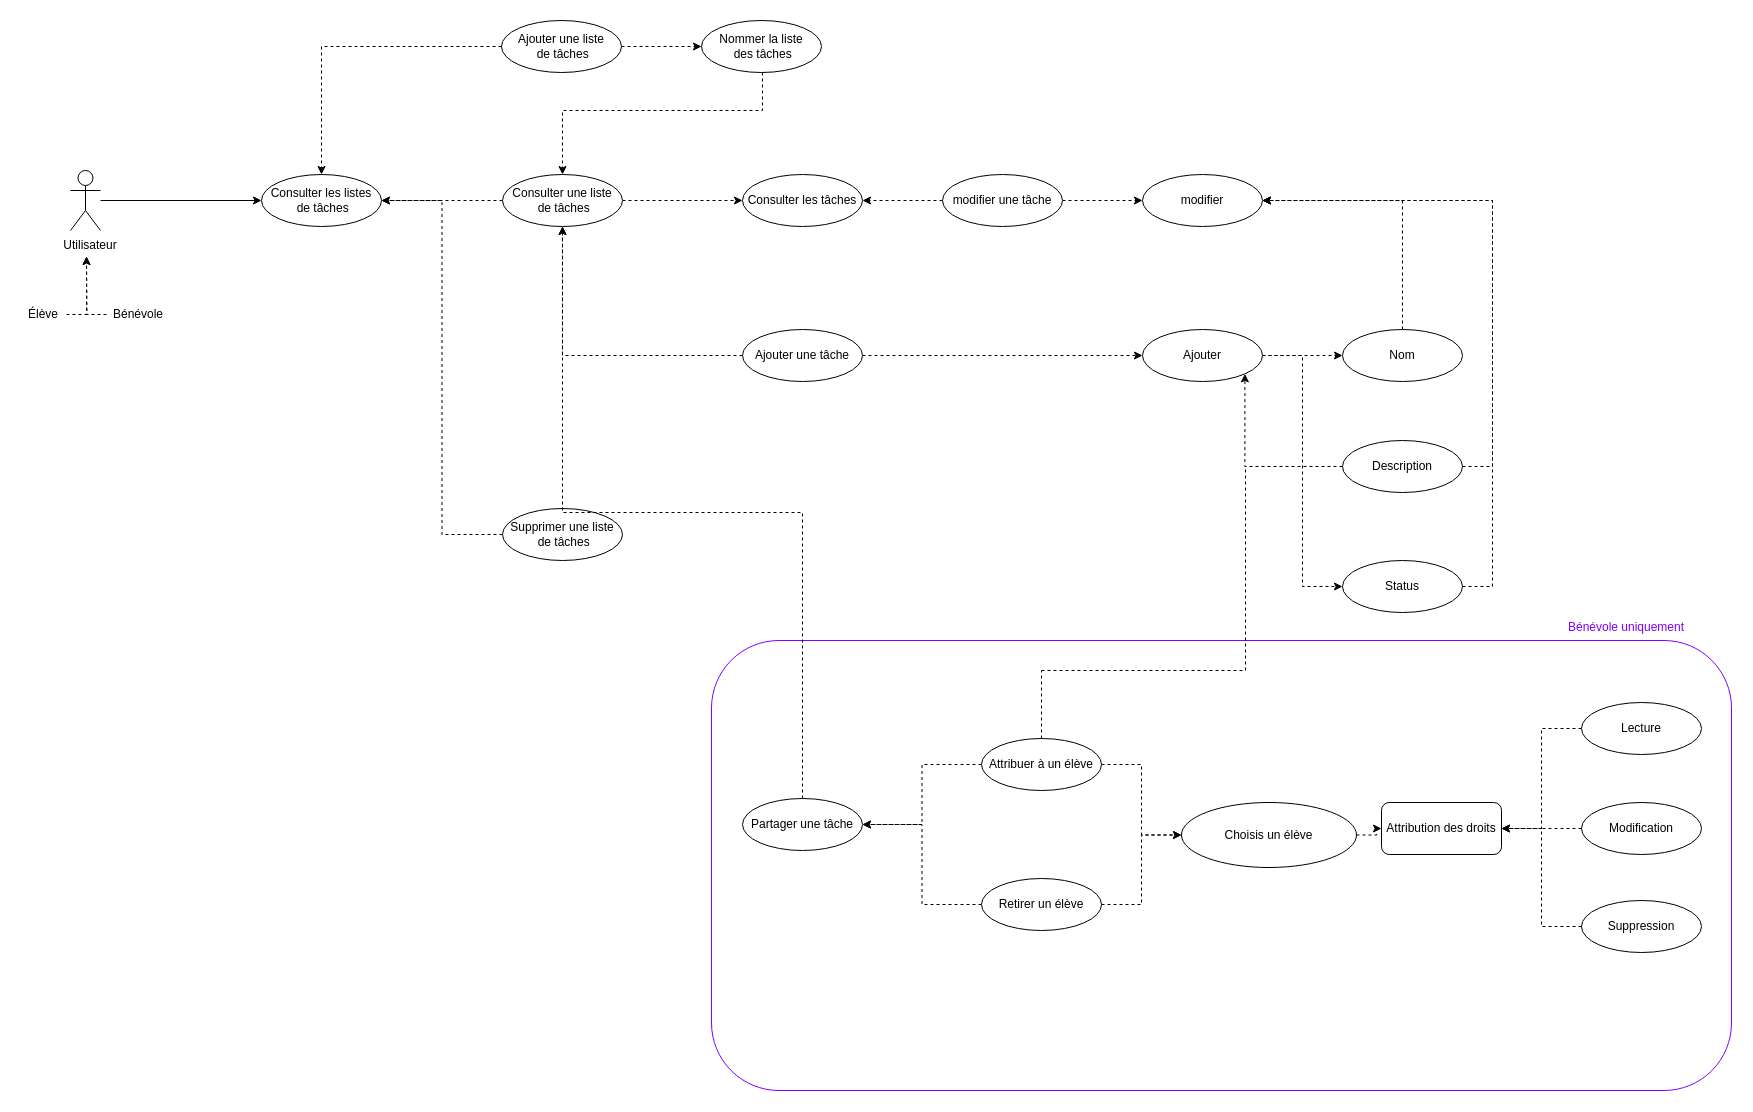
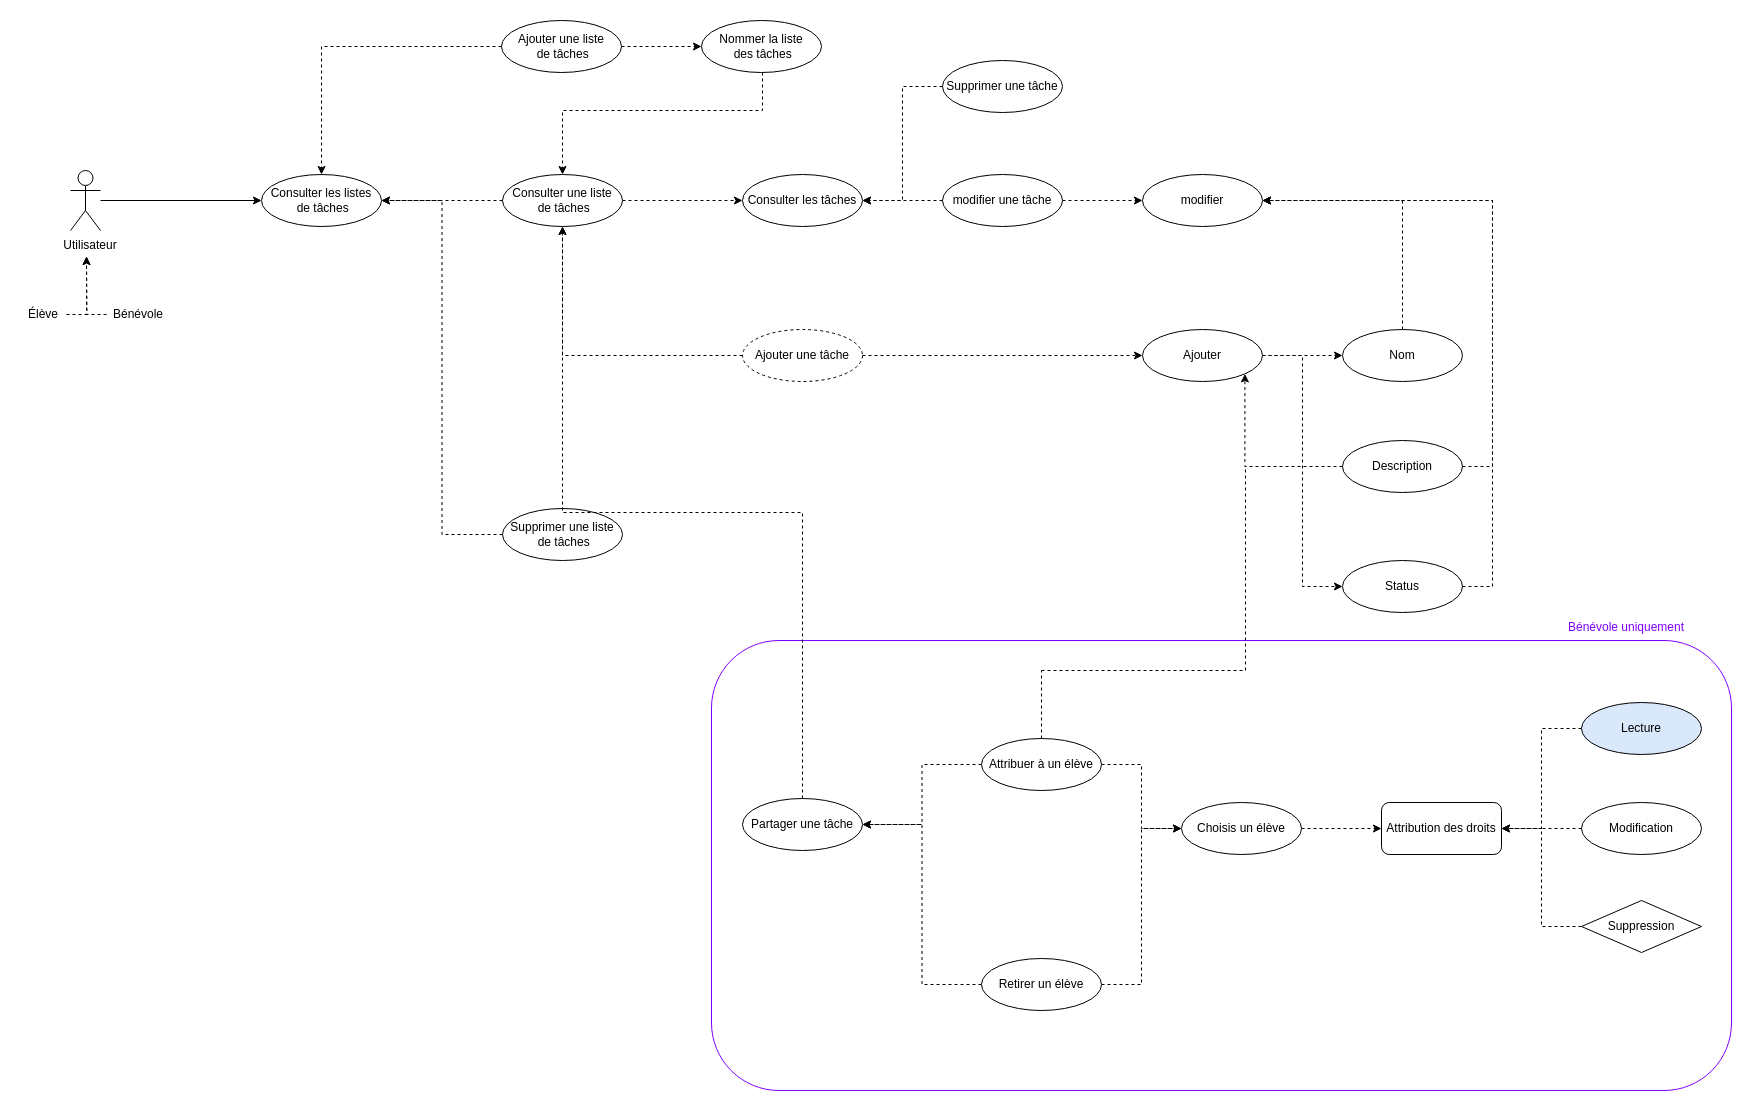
none -> (1003, 87)
none -> (903, 123)
(803, 356) -> (803, 356)
(1642, 729) -> (1642, 729)
(1269, 835) -> (1242, 829)
(1042, 905) -> (1042, 985)
(1642, 927) -> (1642, 927)
